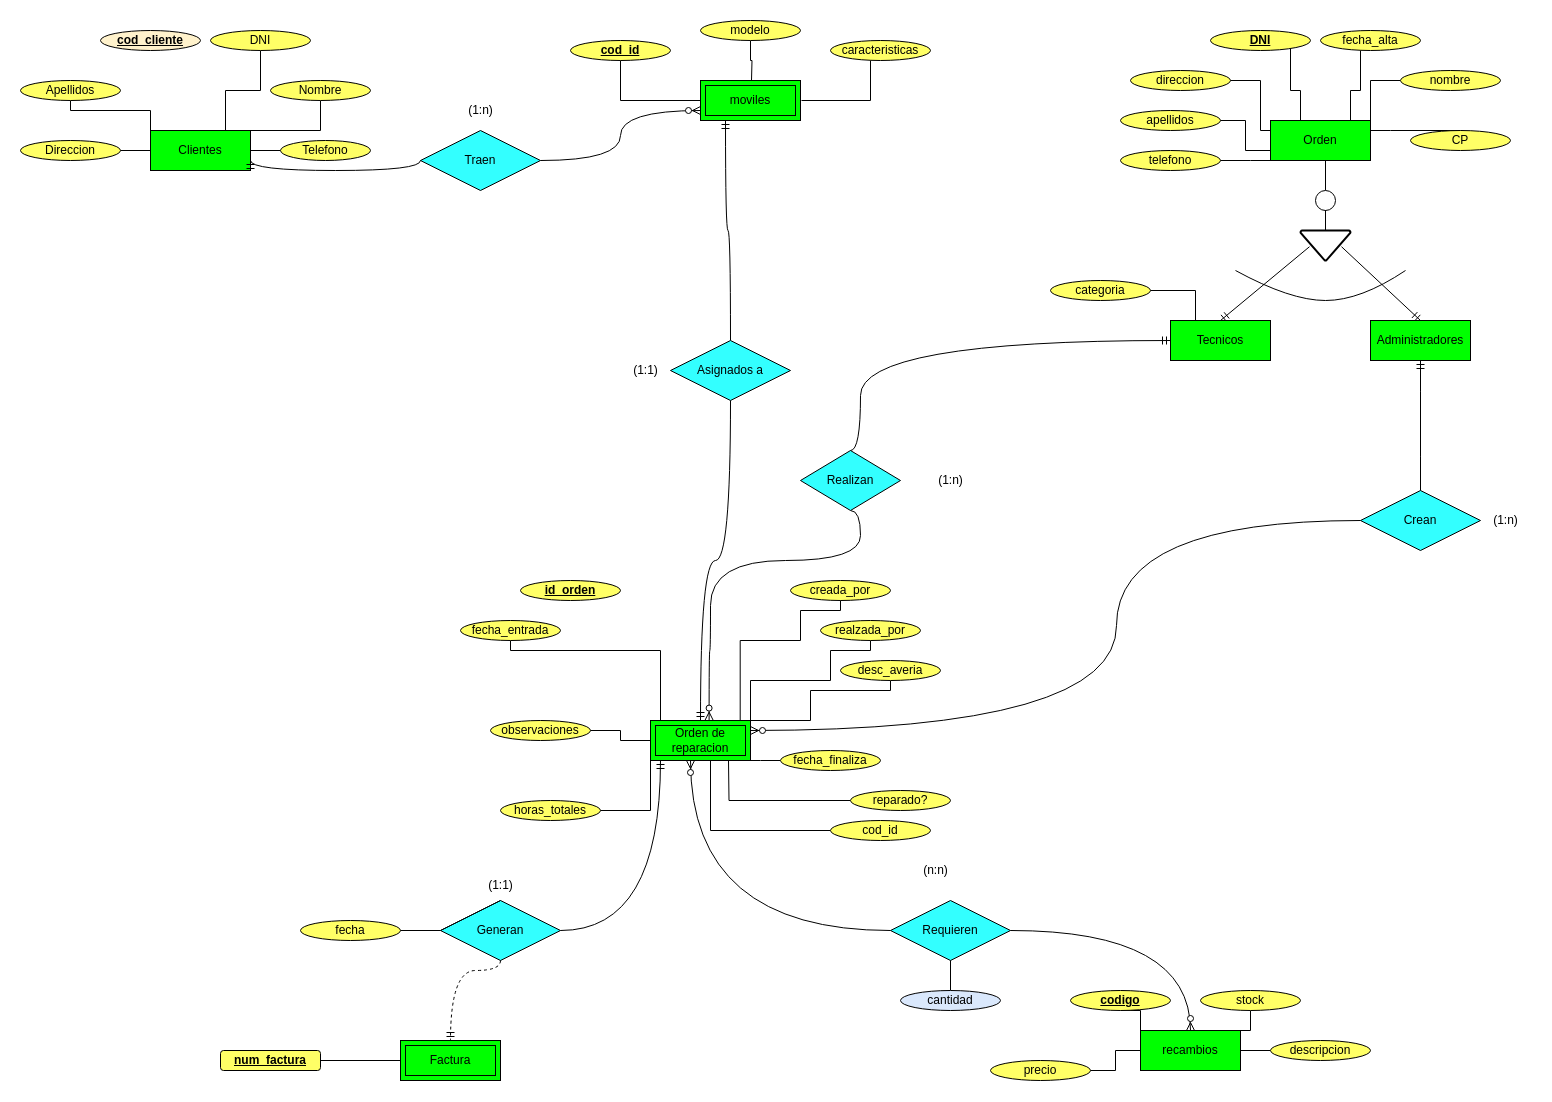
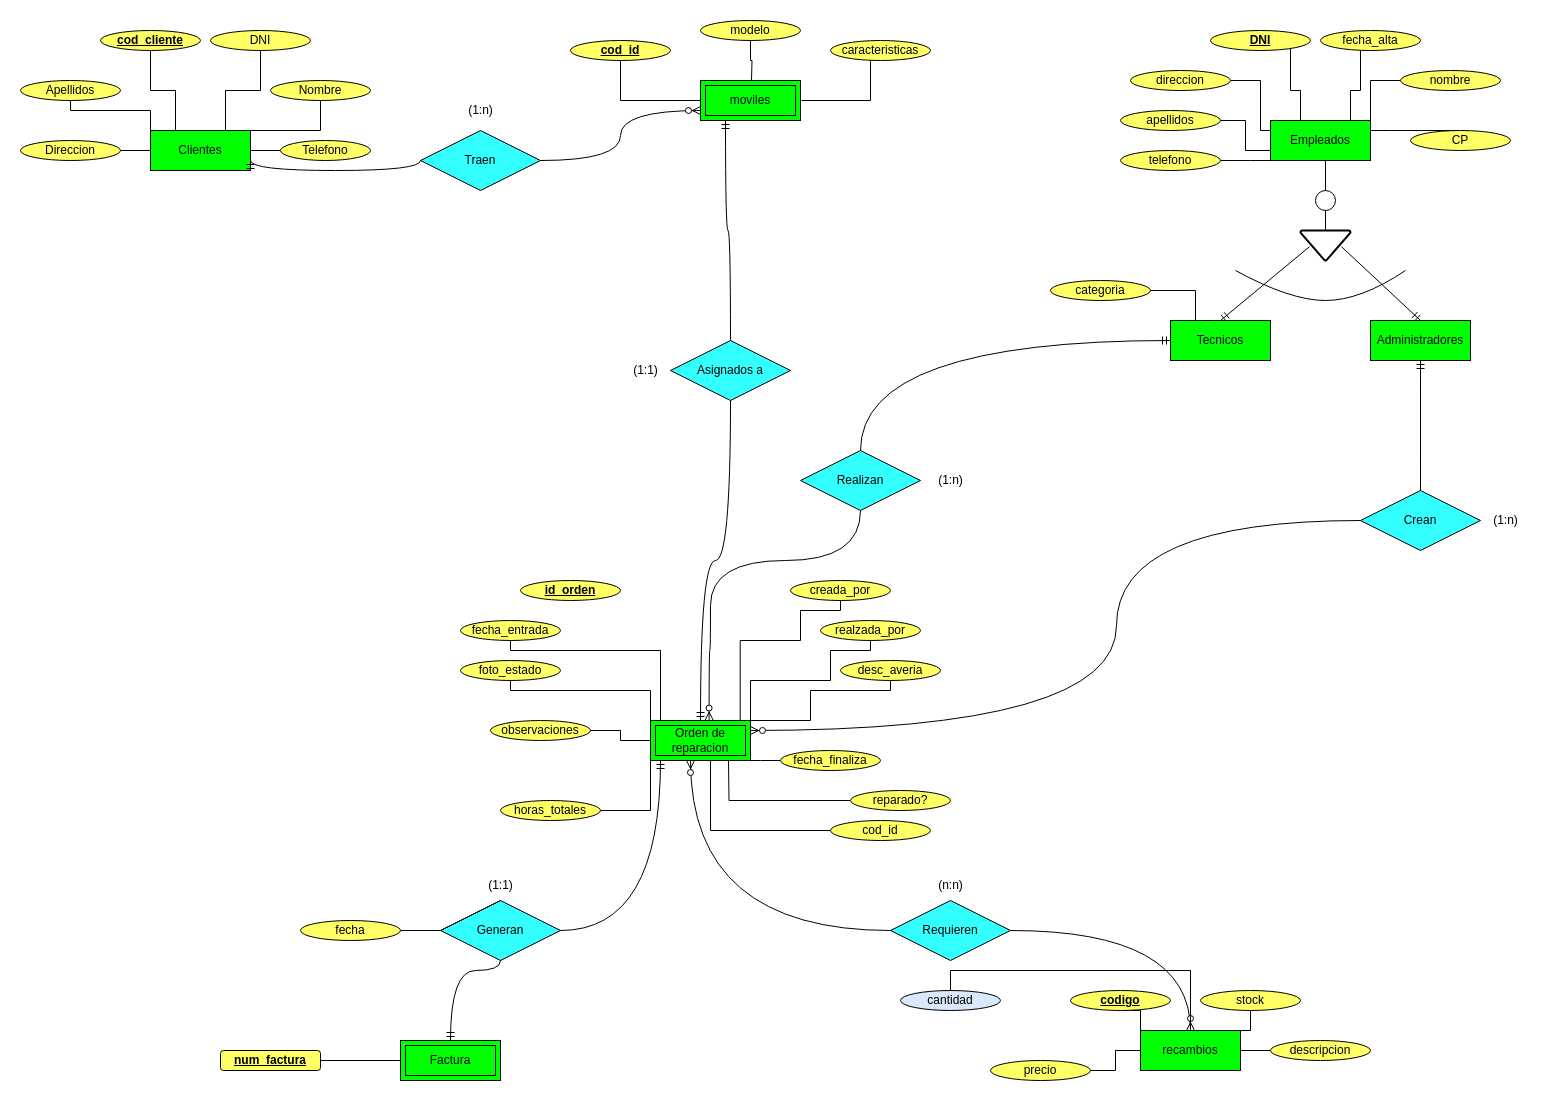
(151, 41) -> (151, 41)
none -> (163, 91)
(1321, 141) -> (1321, 141)
(851, 481) -> (861, 481)
none -> (511, 671)
none -> (591, 691)
(936, 871) -> (951, 886)
(951, 967) -> (1092, 971)
(456, 990) -> (456, 990)
